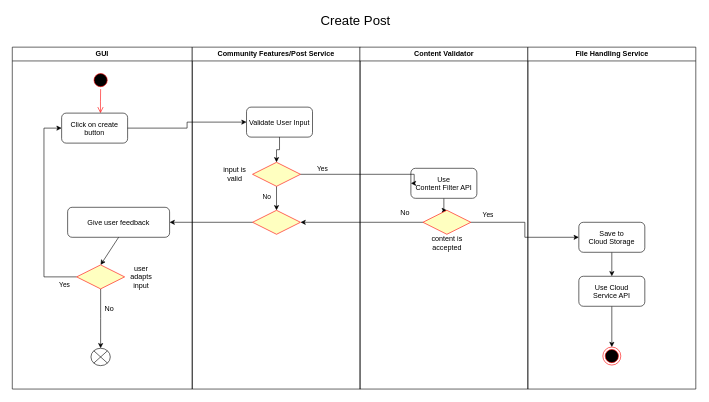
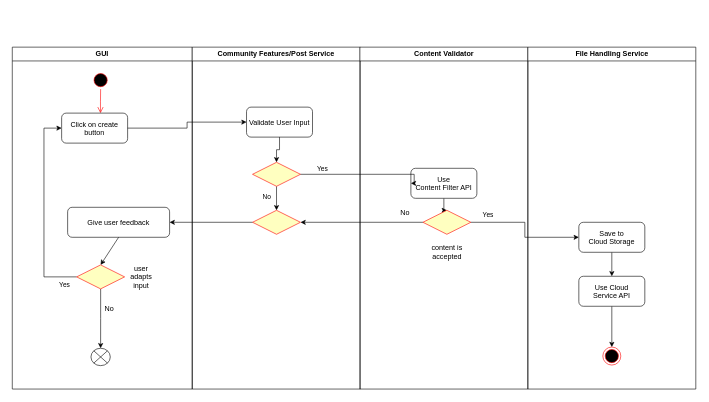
(356, 21) -> none
(235, 174) -> none
(447, 243) -> (447, 252)
